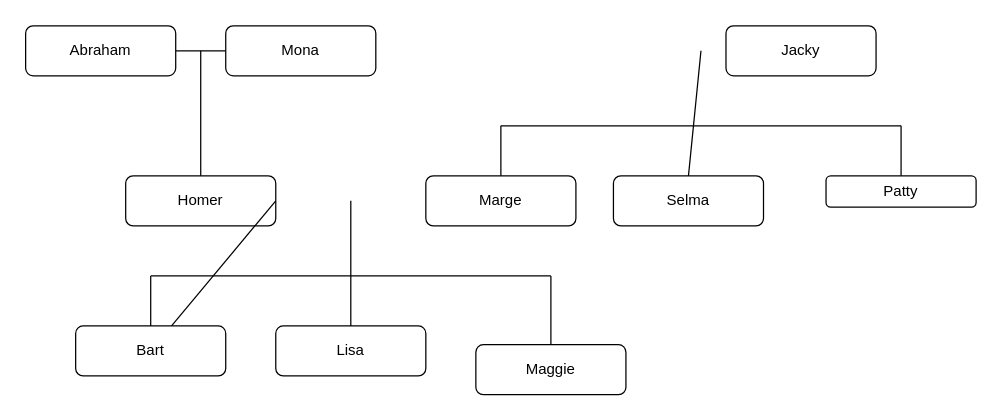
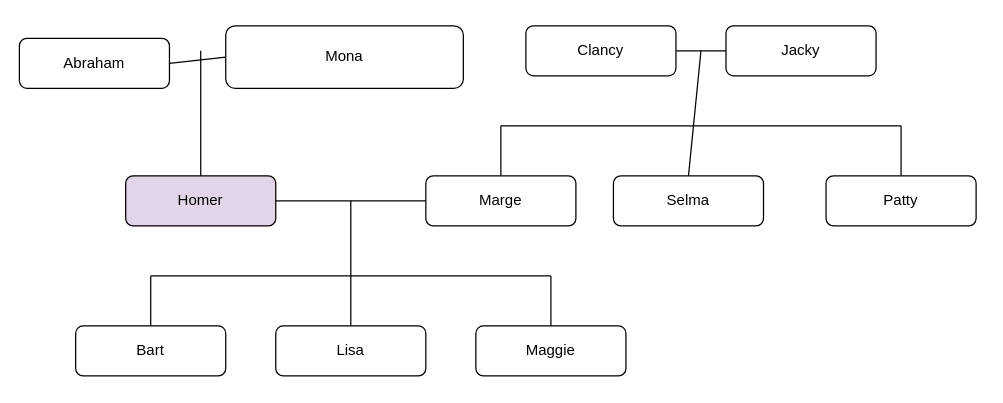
(101, 51) -> (94, 63)
(301, 51) -> (344, 57)
none -> (601, 51)
none -> (702, 51)
(901, 191) -> (901, 201)
(201, 201) -> (201, 201)
(224, 263) -> (352, 201)
(551, 369) -> (551, 351)
